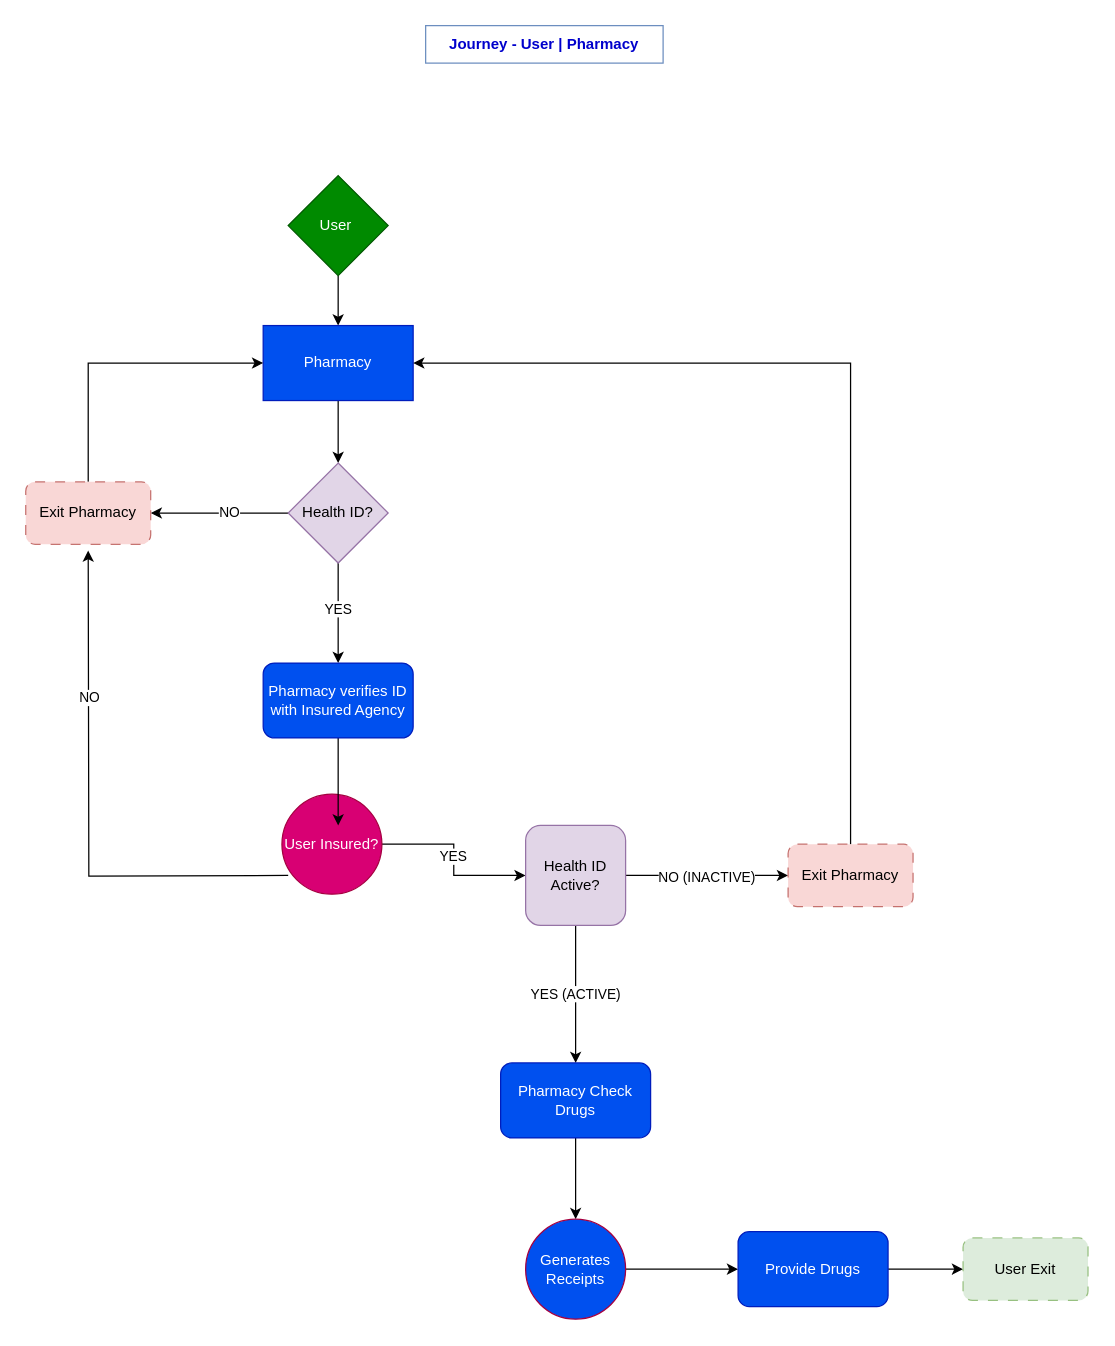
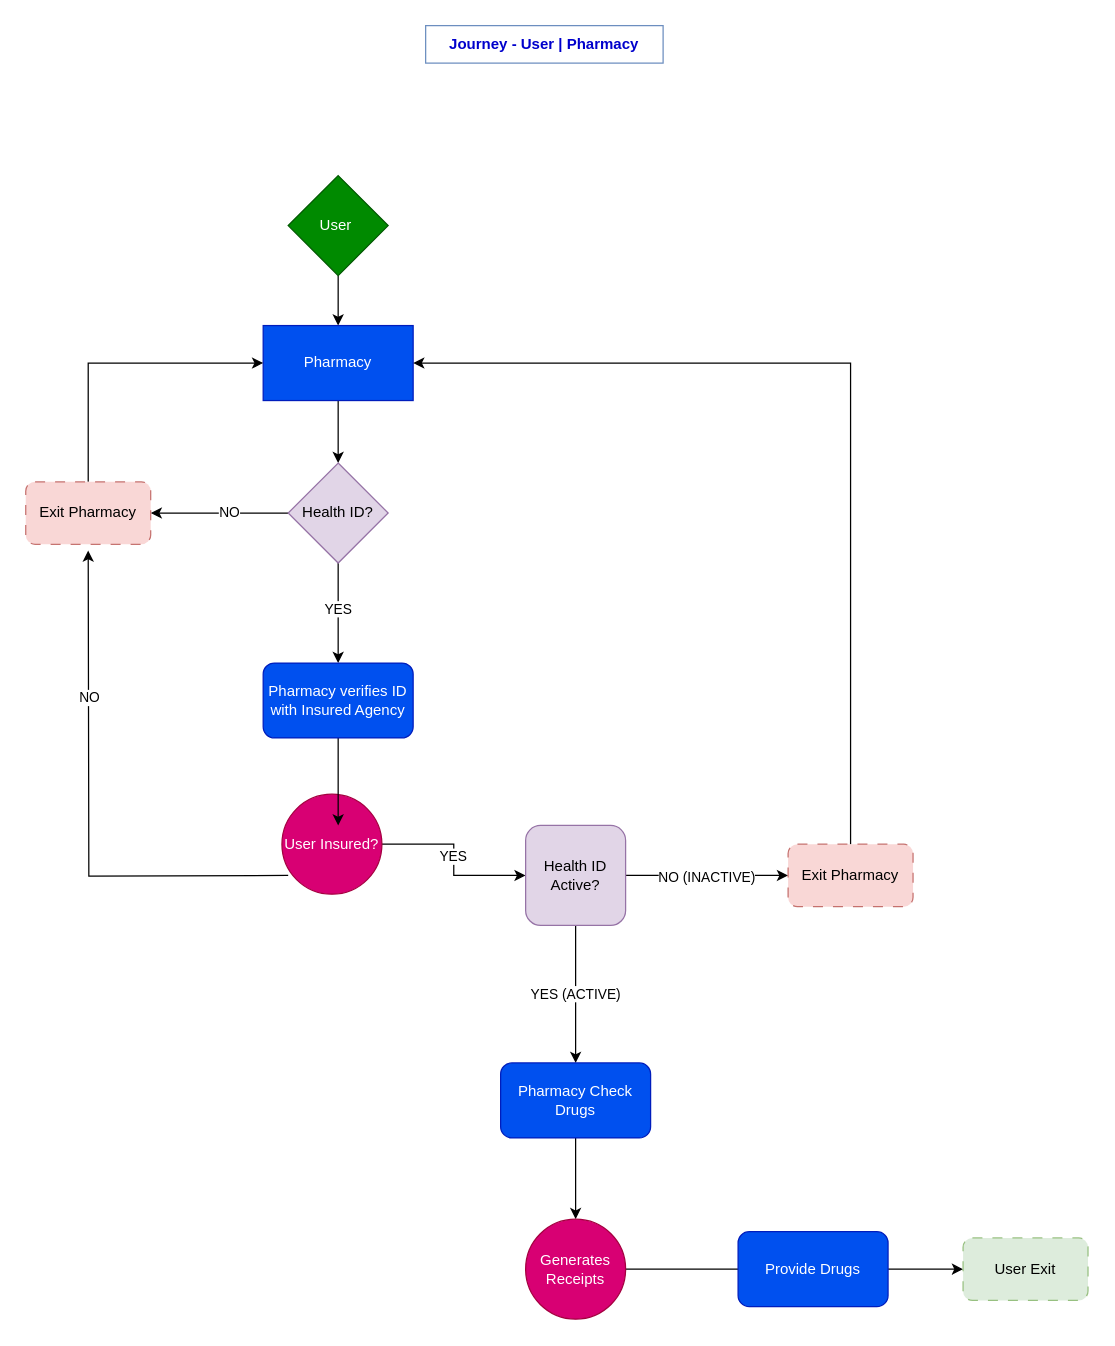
(576, 1269) -> (576, 1269)
(728, 1269) -> (731, 1269)
